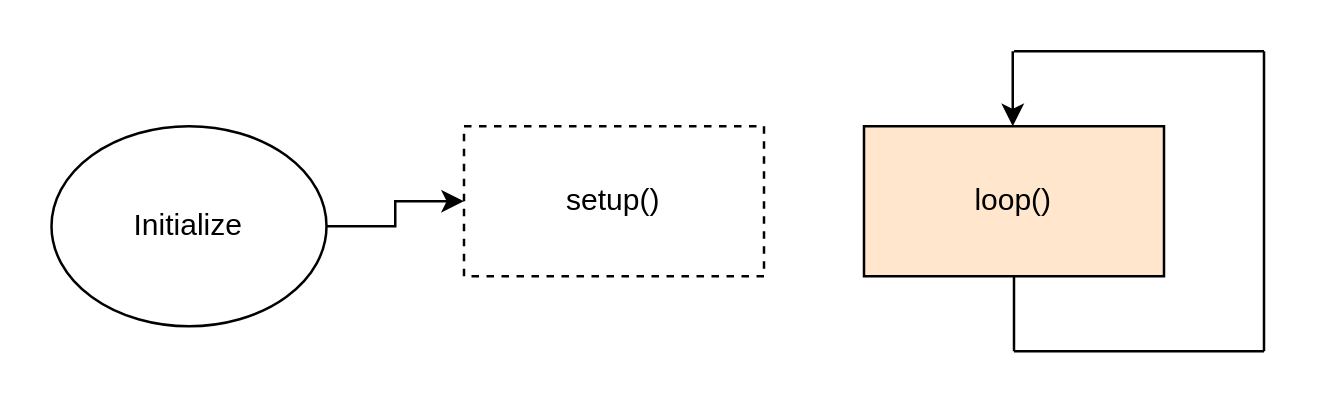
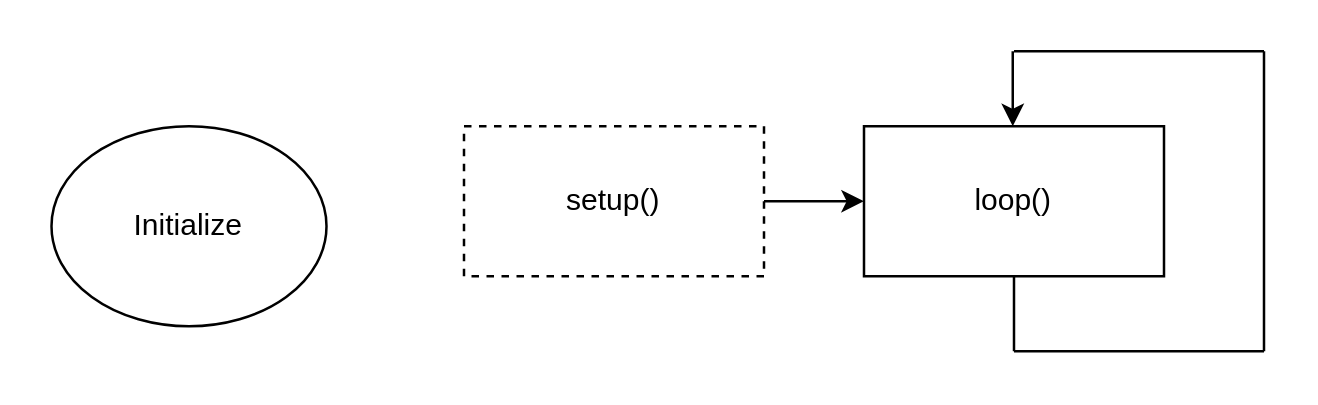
none -> (806, 201)
(1014, 201) -> (1014, 201)
(395, 222) -> none
